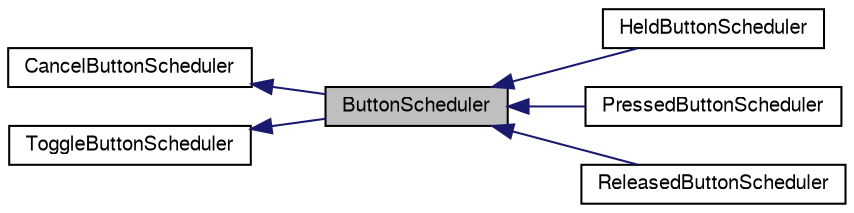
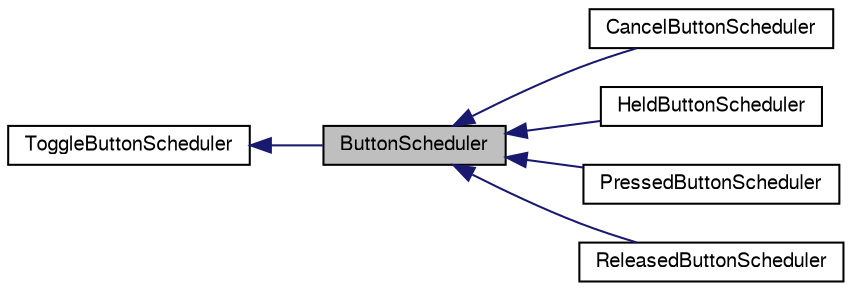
(299, 91) -> (553, 78)
